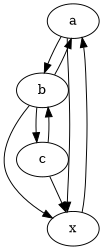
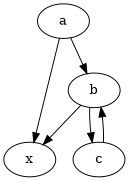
(62, 62) -> none
(87, 130) -> none
(56, 190) -> none
